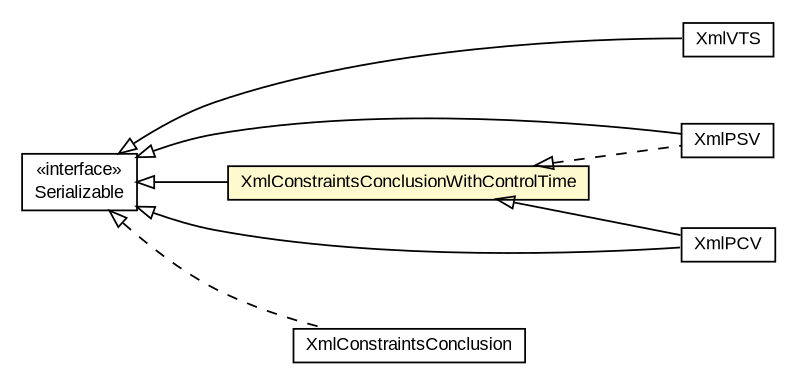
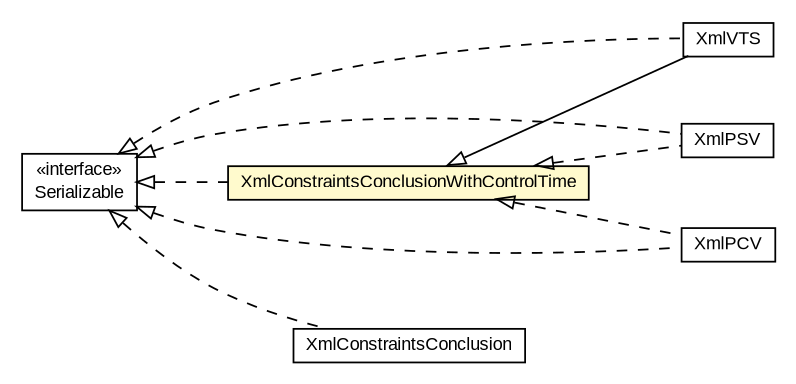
(401, 59) -> (401, 59)
none -> (576, 107)
(416, 118) -> (416, 118)
(191, 182) -> (191, 182)
(597, 219) -> (597, 219)
(415, 251) -> (415, 251)
